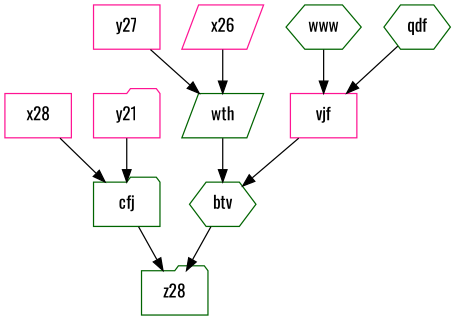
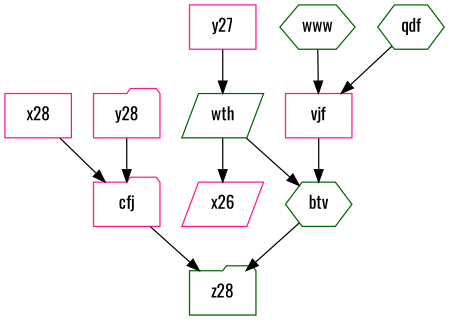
(223, 65) -> (223, 154)
(127, 116) -> (127, 116)
(127, 204) -> (127, 204)
